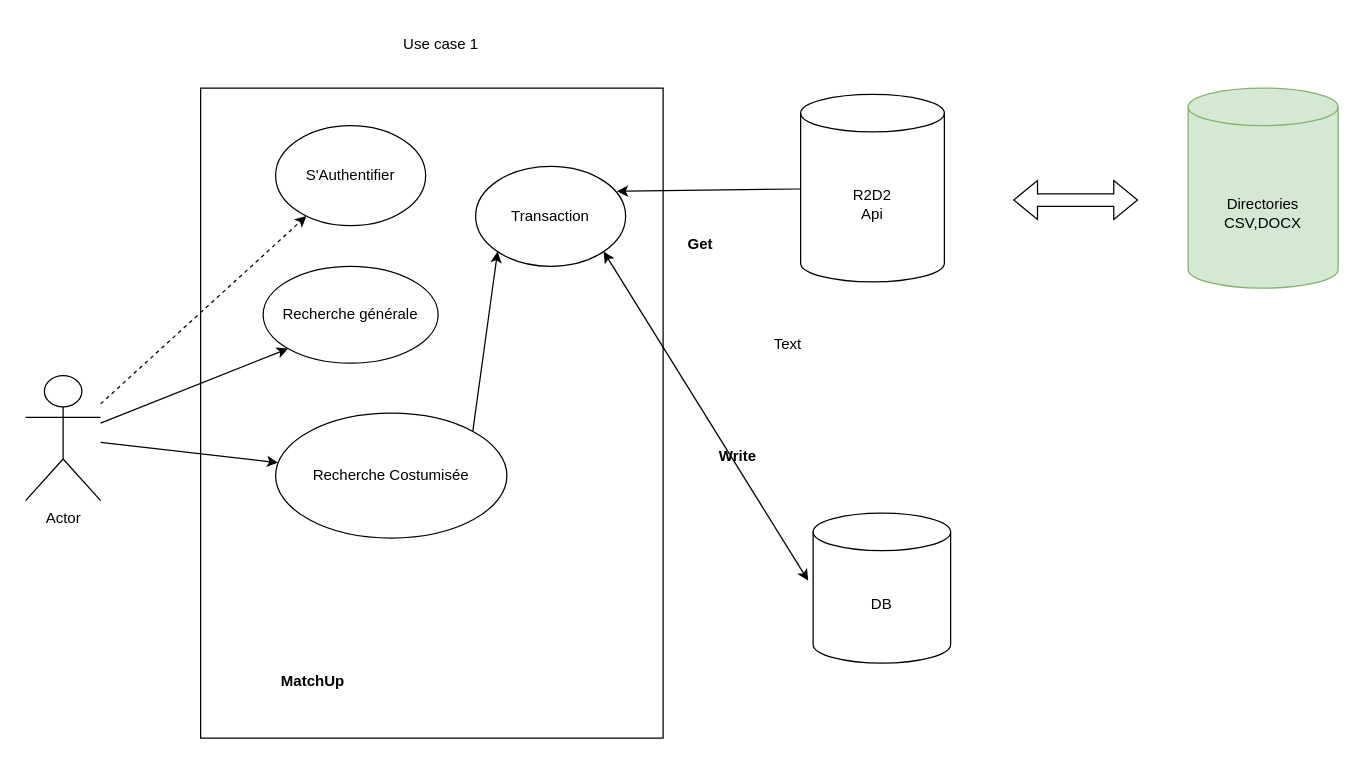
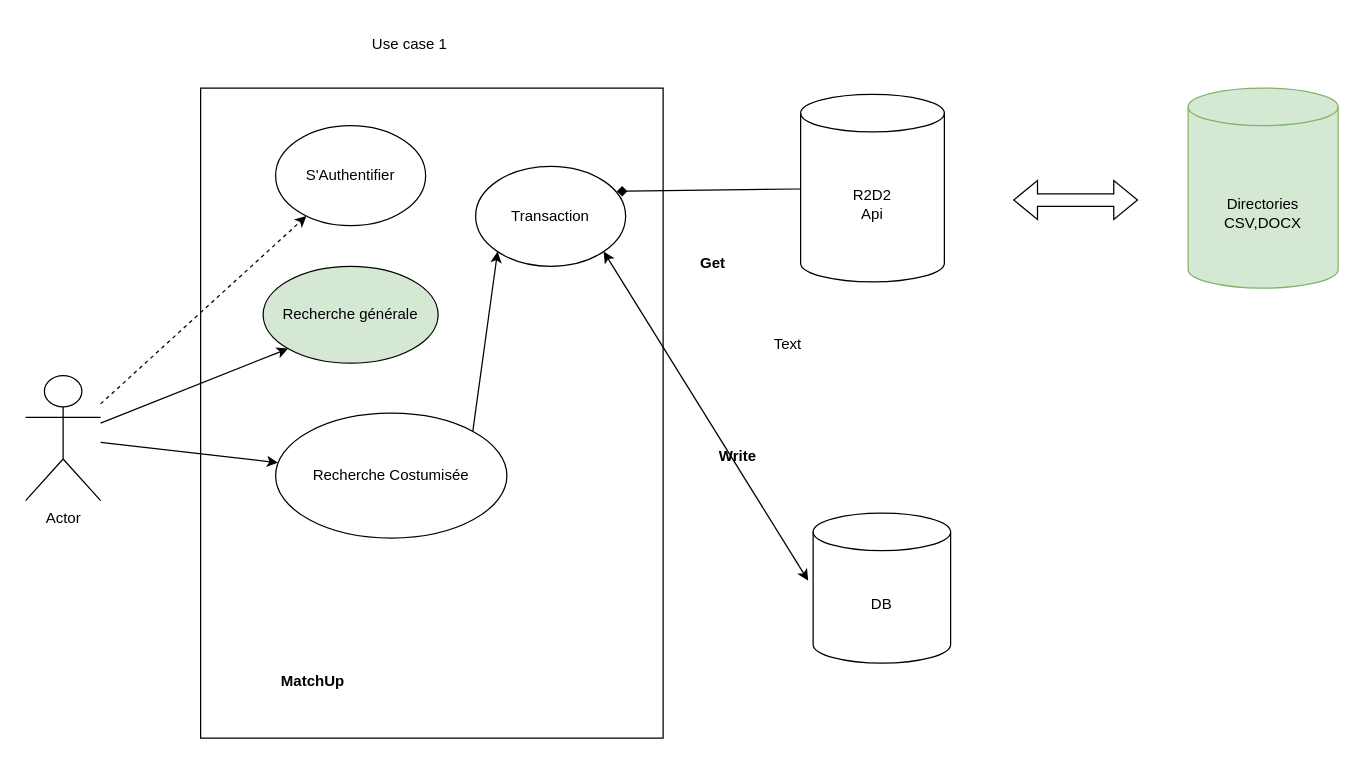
(441, 44) -> (410, 44)
(627, 191) -> (628, 191)
(701, 244) -> (713, 263)
(351, 315) -> (351, 315)
